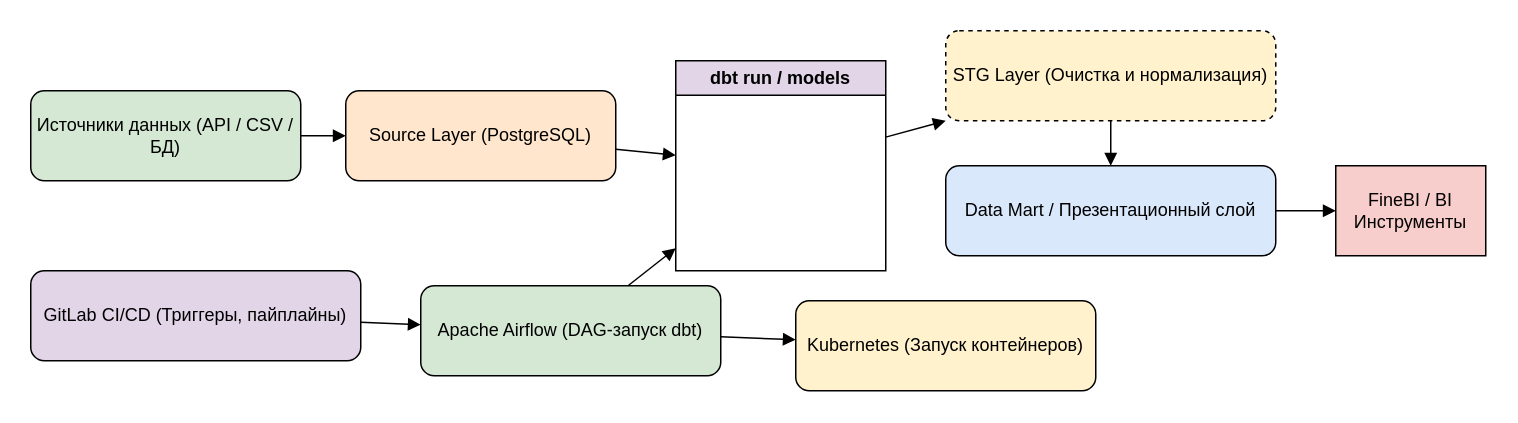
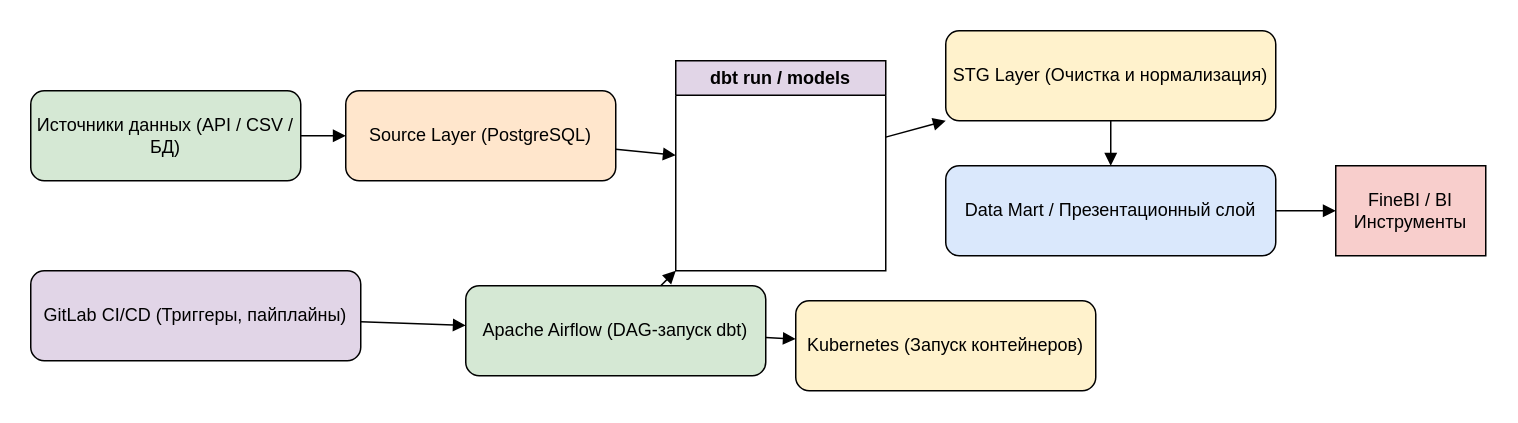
(1111, 76) -> (1111, 76)
(571, 331) -> (616, 331)
